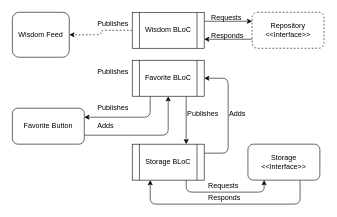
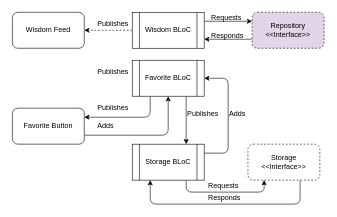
(288, 30) -> (288, 30)
(41, 35) -> (48, 30)
(284, 162) -> (284, 162)
